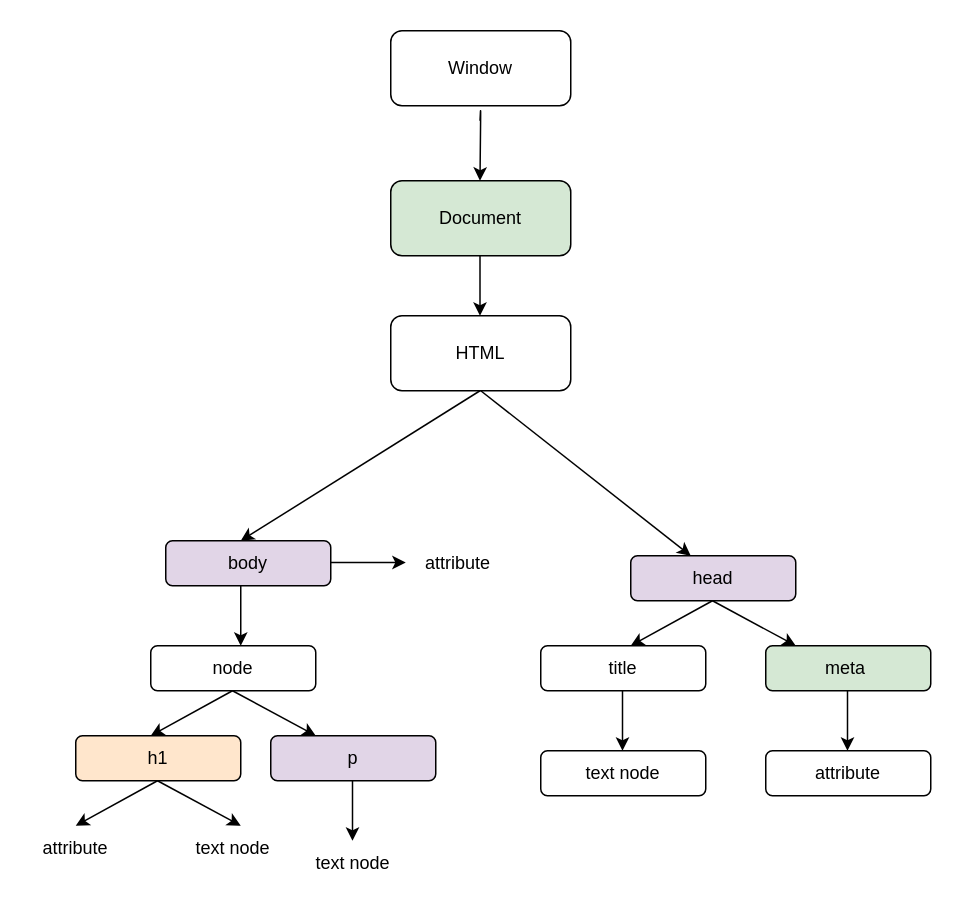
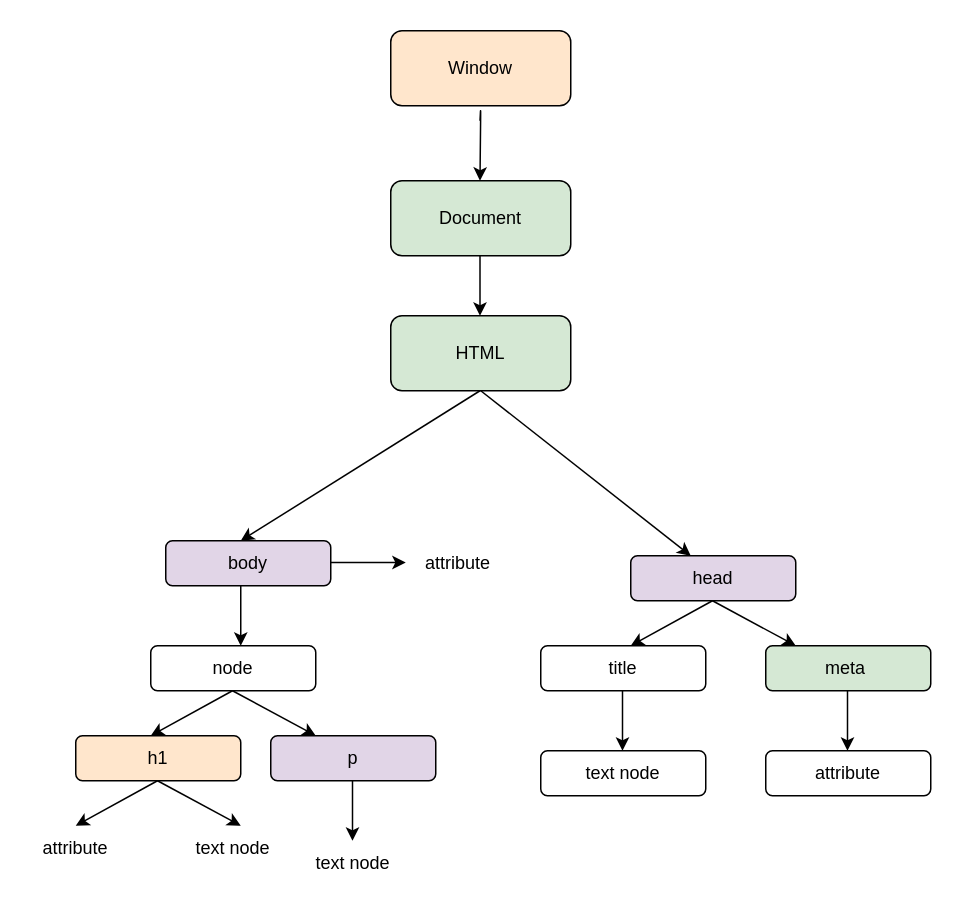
(481, 68) -> (481, 68)
(481, 353) -> (481, 353)
